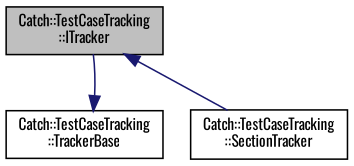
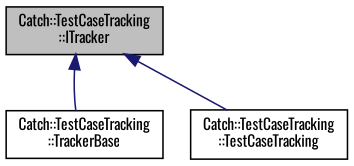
(95, 75) -> (74, 90)
(269, 135) -> (269, 135)
